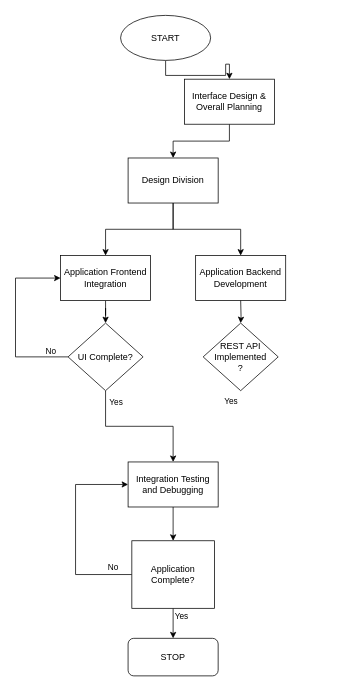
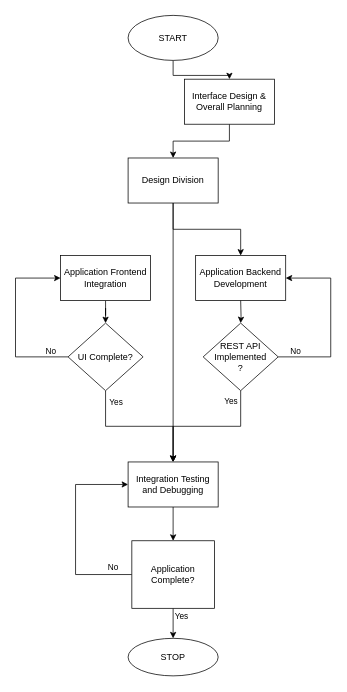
(165, 38) -> (173, 38)
(128, 229) -> (173, 327)
none -> (330, 317)
none -> (225, 426)
(173, 657) -> (173, 657)
